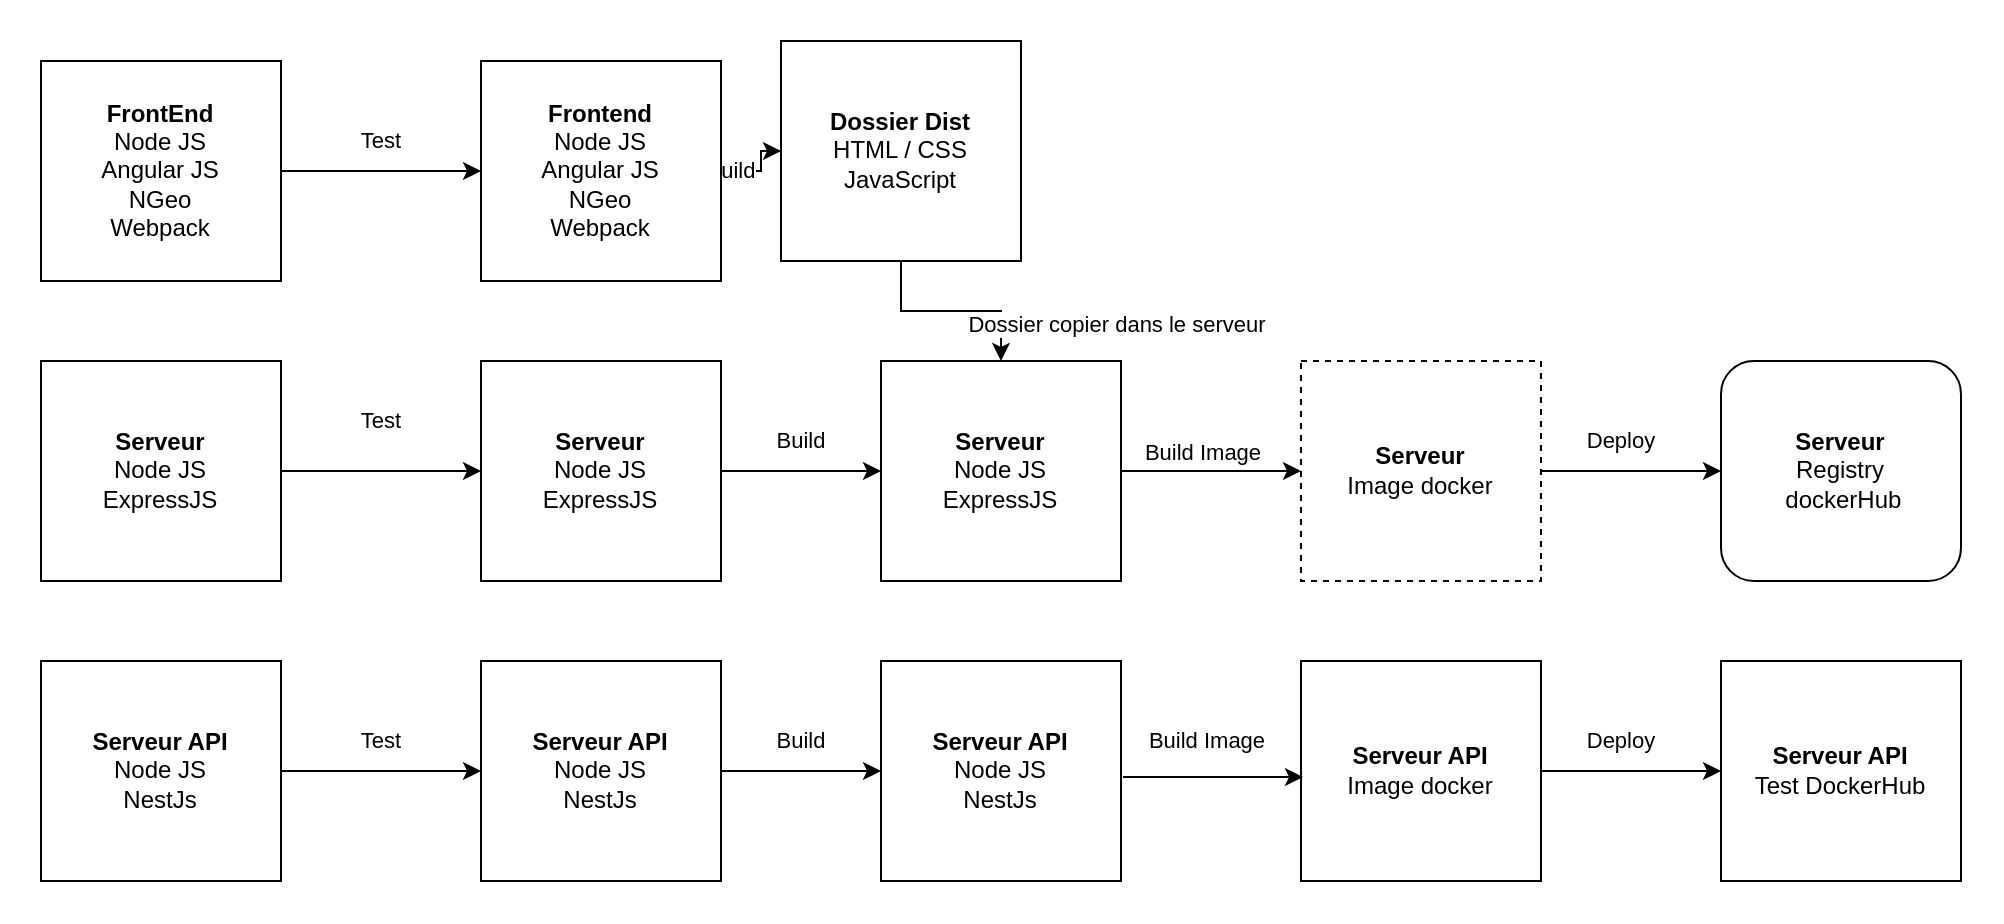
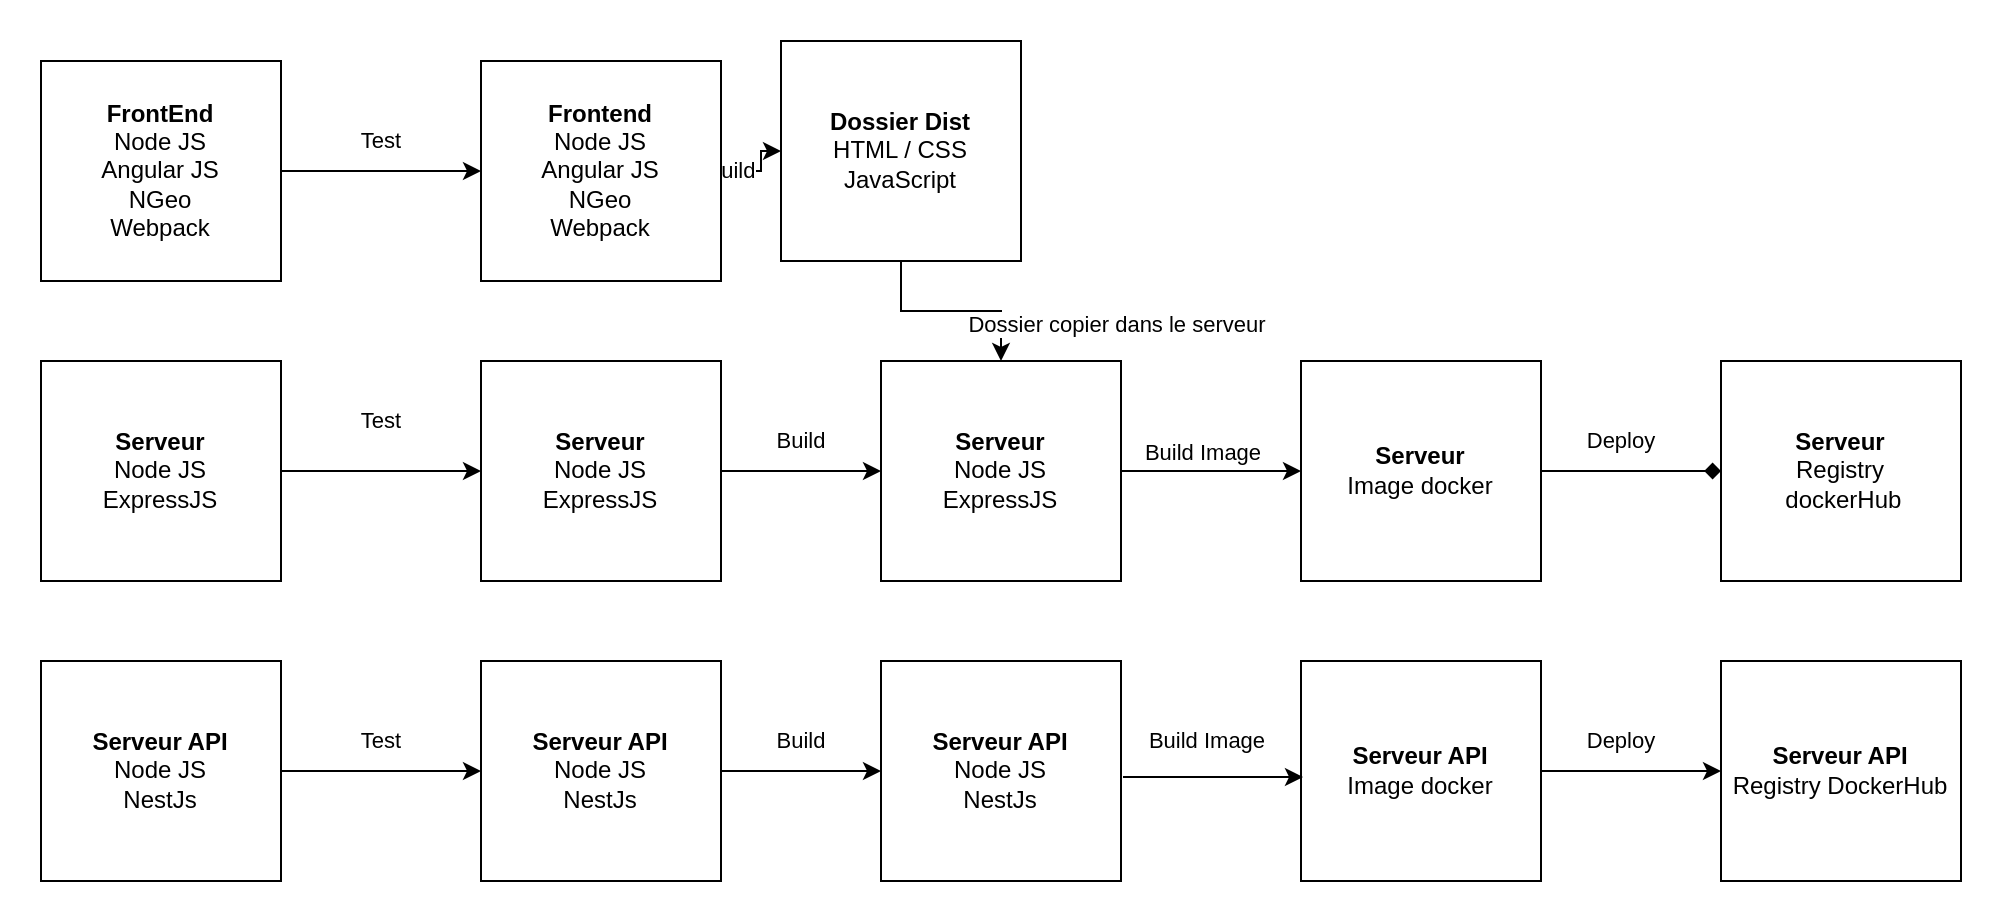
(1421, 471) -> (1421, 471)
(1705, 471) -> (1704, 471)
(1841, 471) -> (1841, 471)
(1841, 771) -> (1841, 771)
